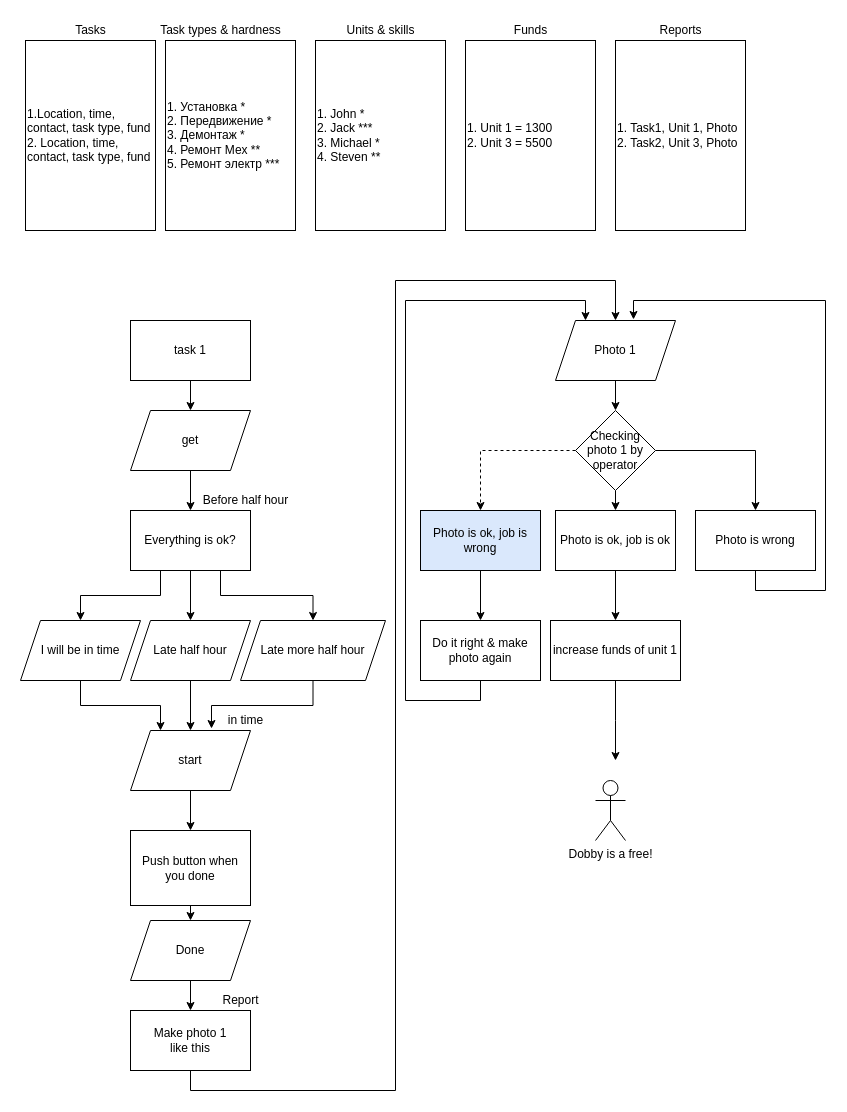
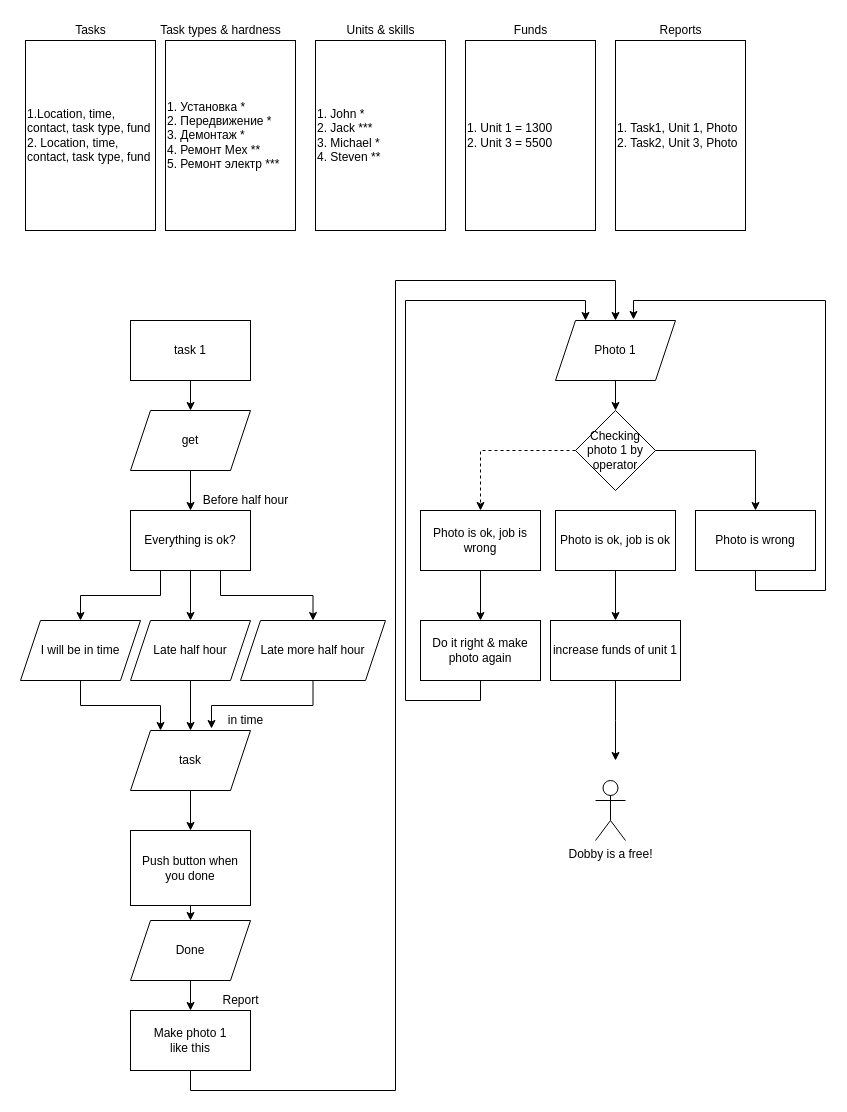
(616, 497) -> none
(481, 541) -> (481, 541)
(191, 761) -> (191, 761)
